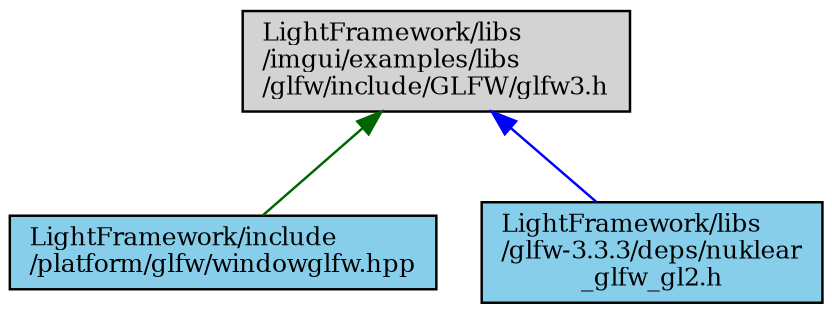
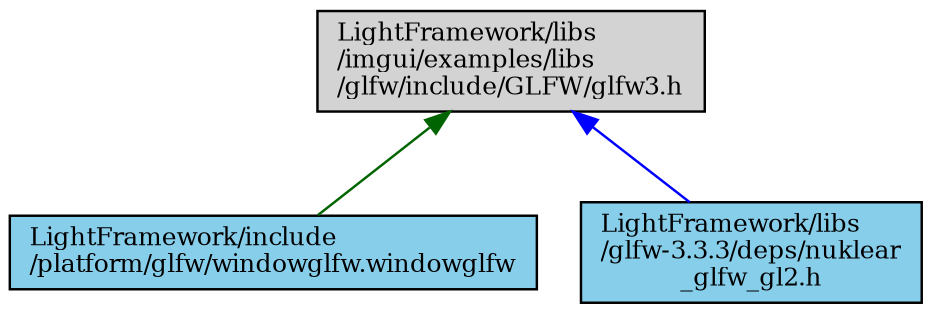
(223, 252) -> (273, 252)
